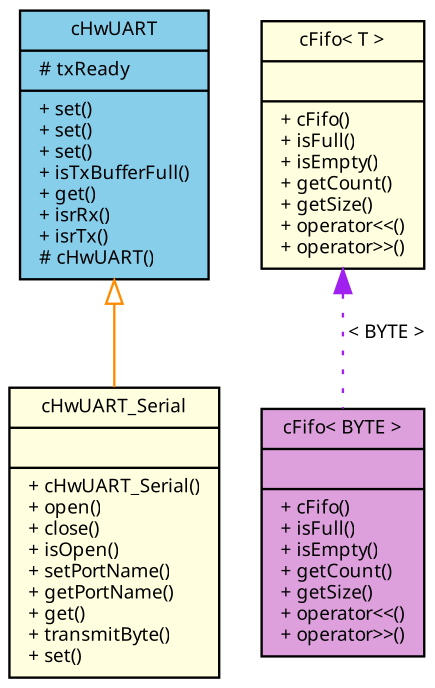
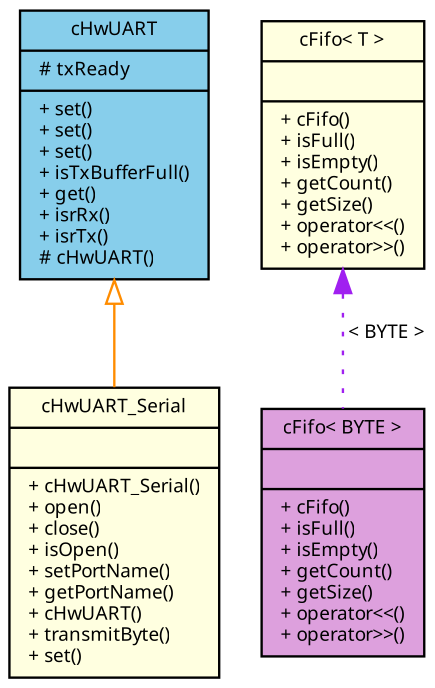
(58, 614) -> (86, 614)
